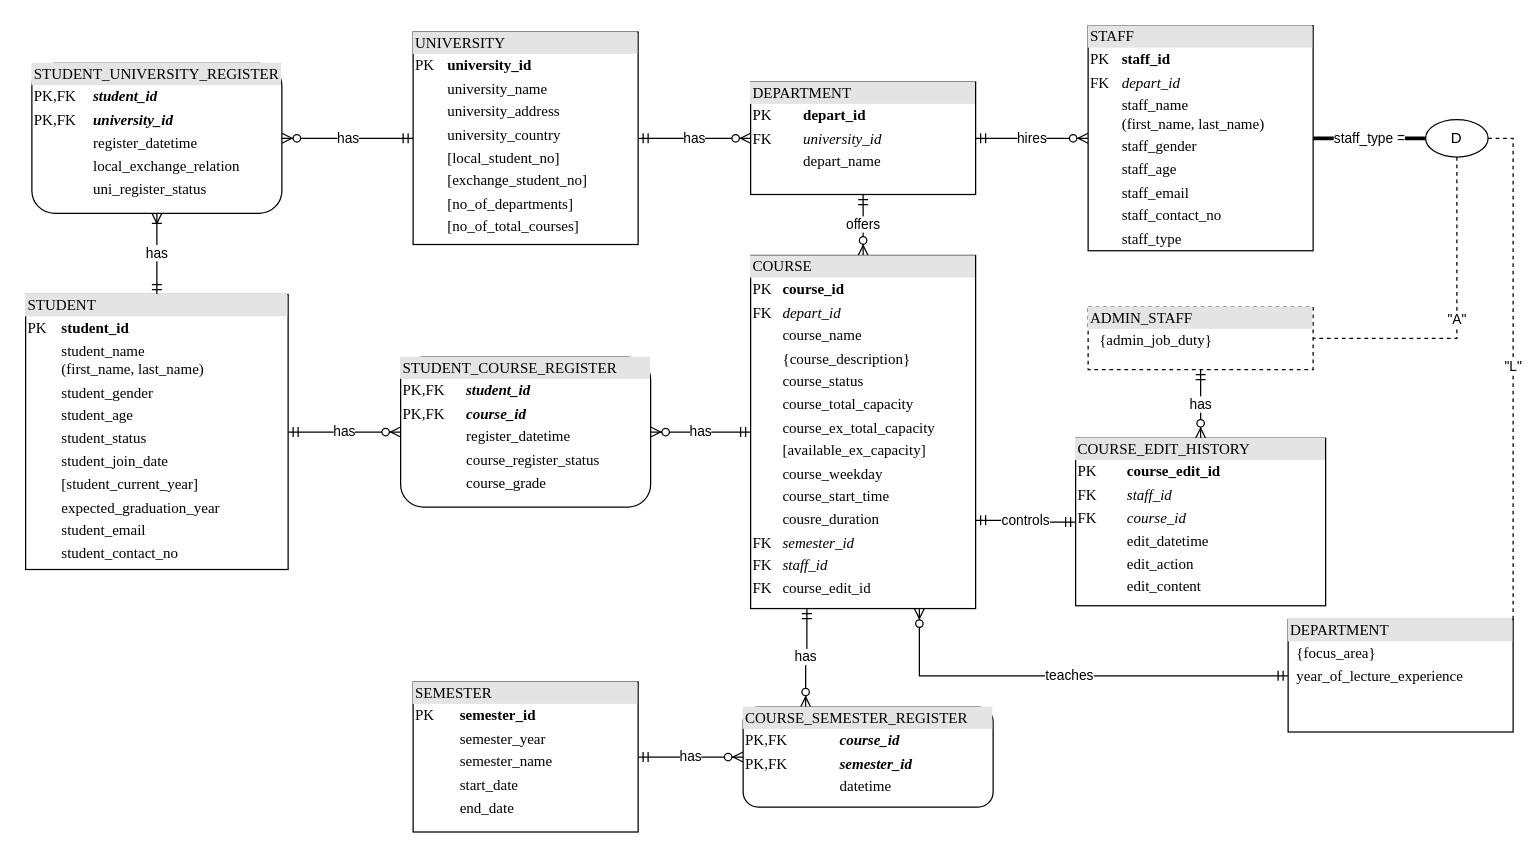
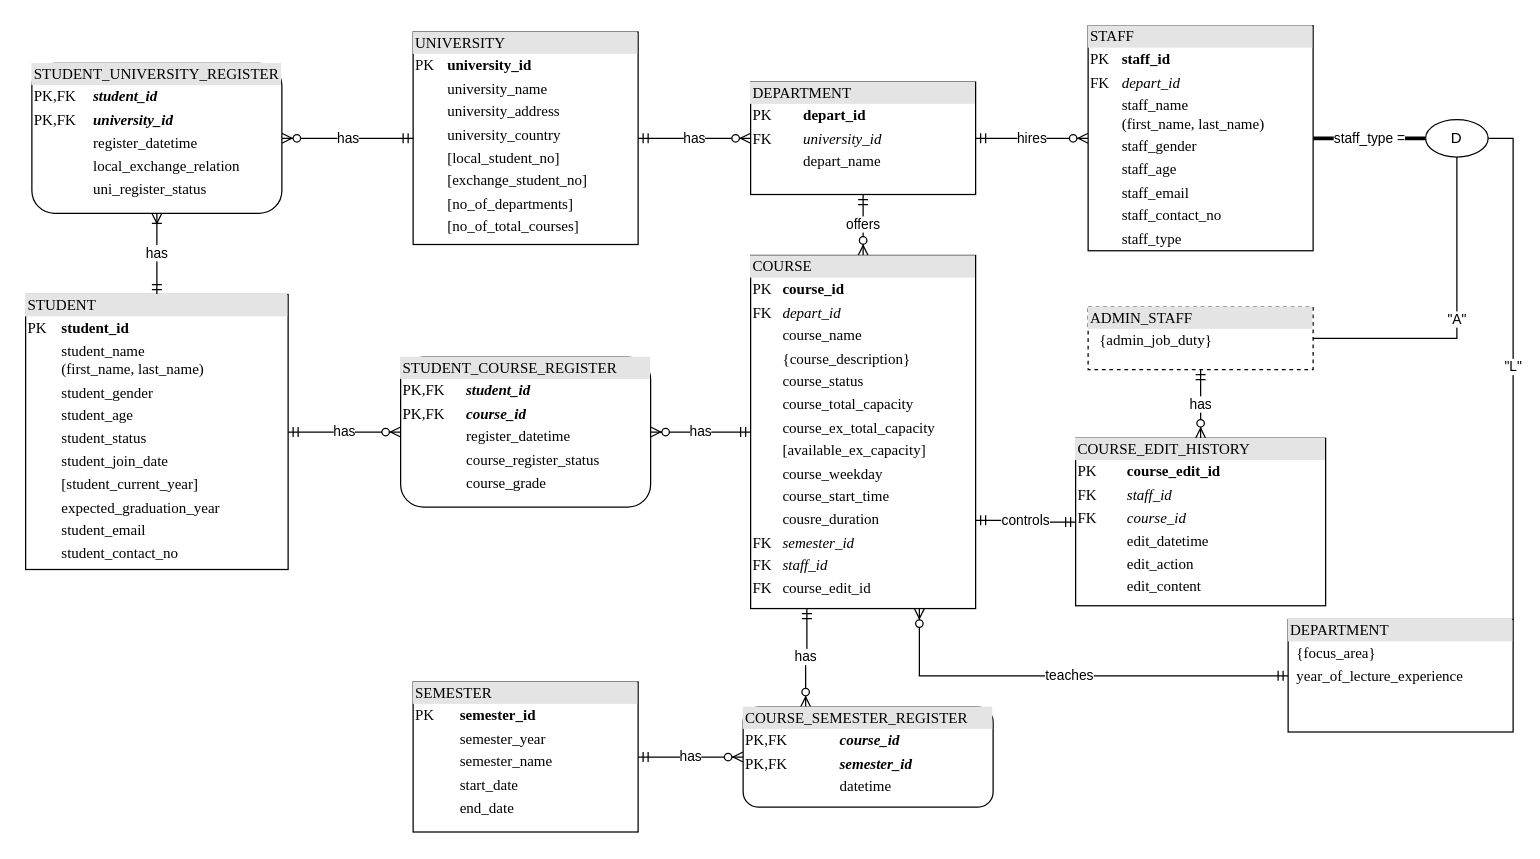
(1513, 237) -> (1513, 237)
(1392, 338) -> (1392, 338)
